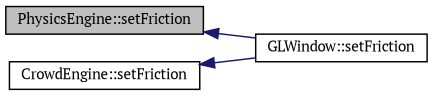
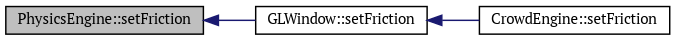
(235, 60) -> (461, 20)
